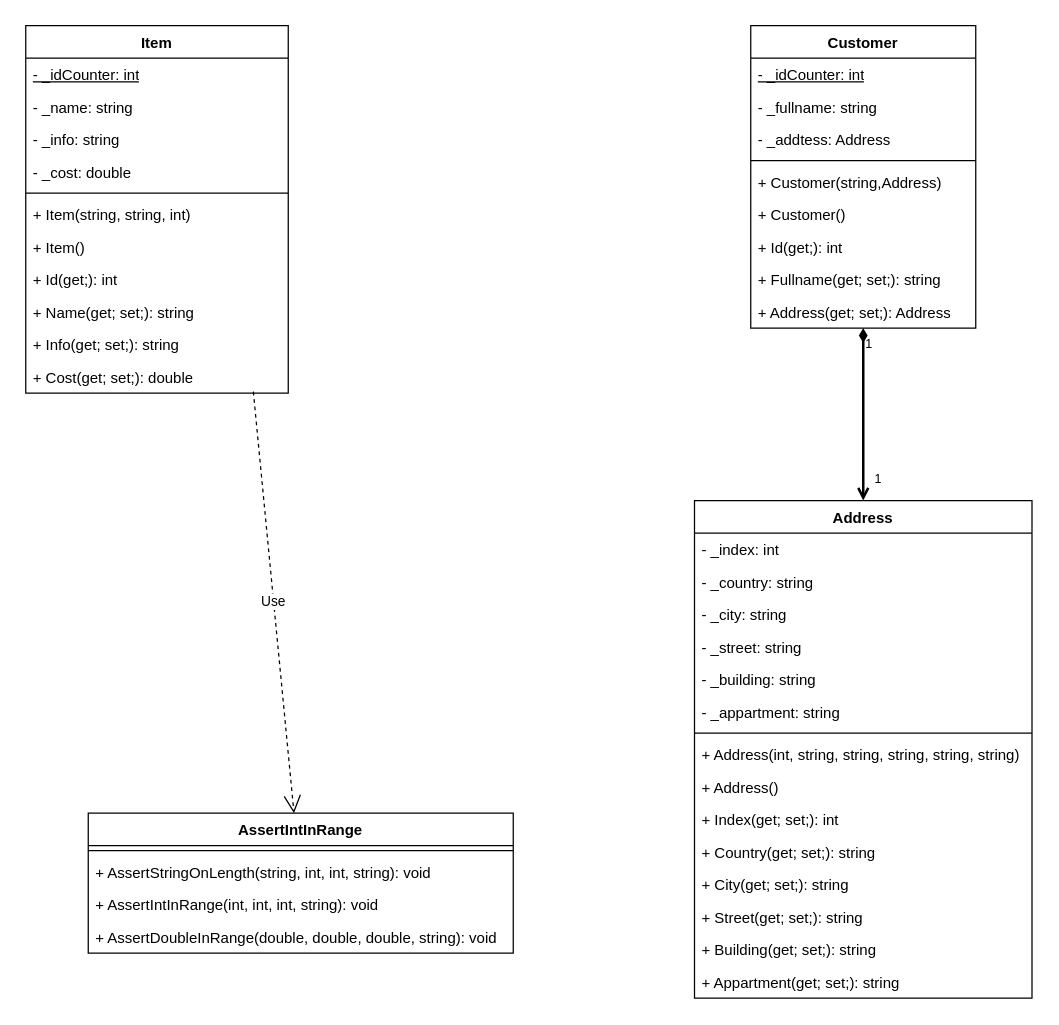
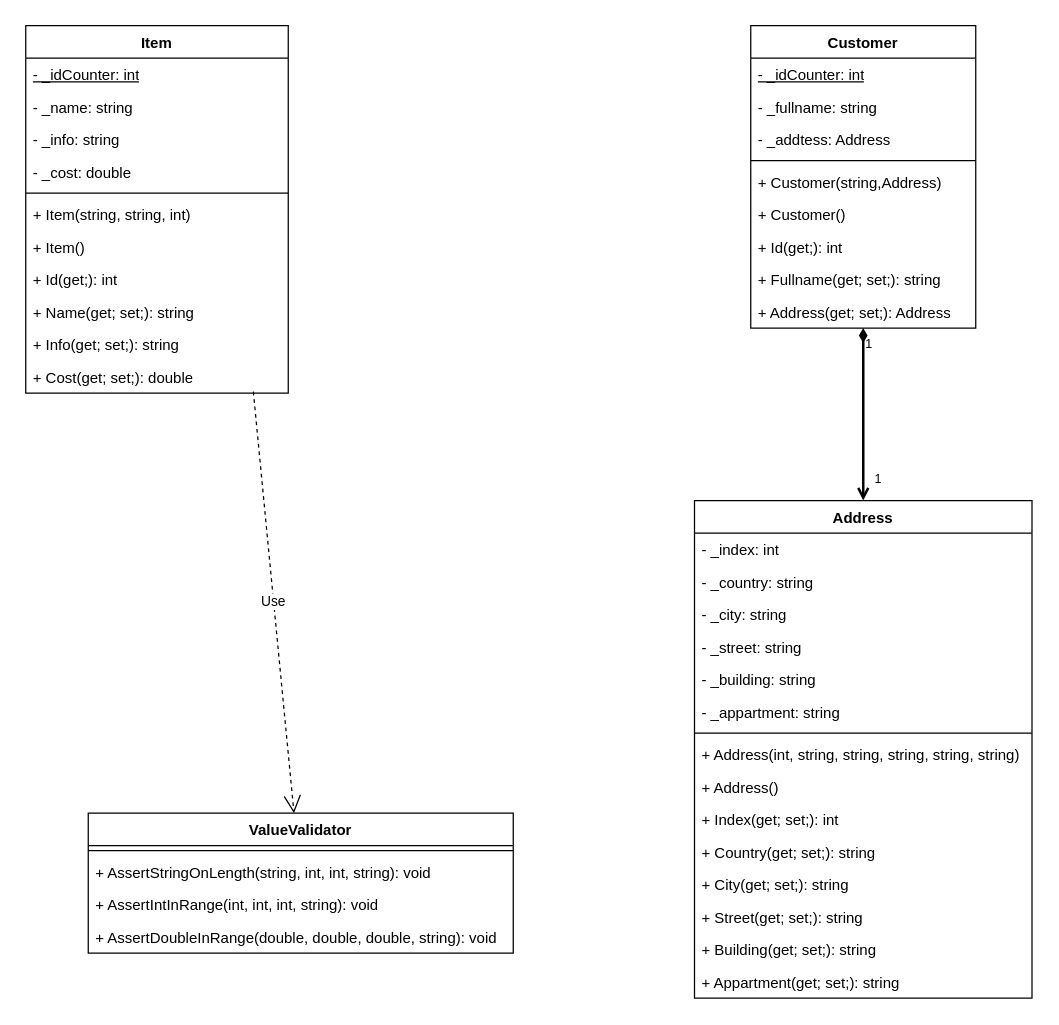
(301, 831) -> (301, 831)
